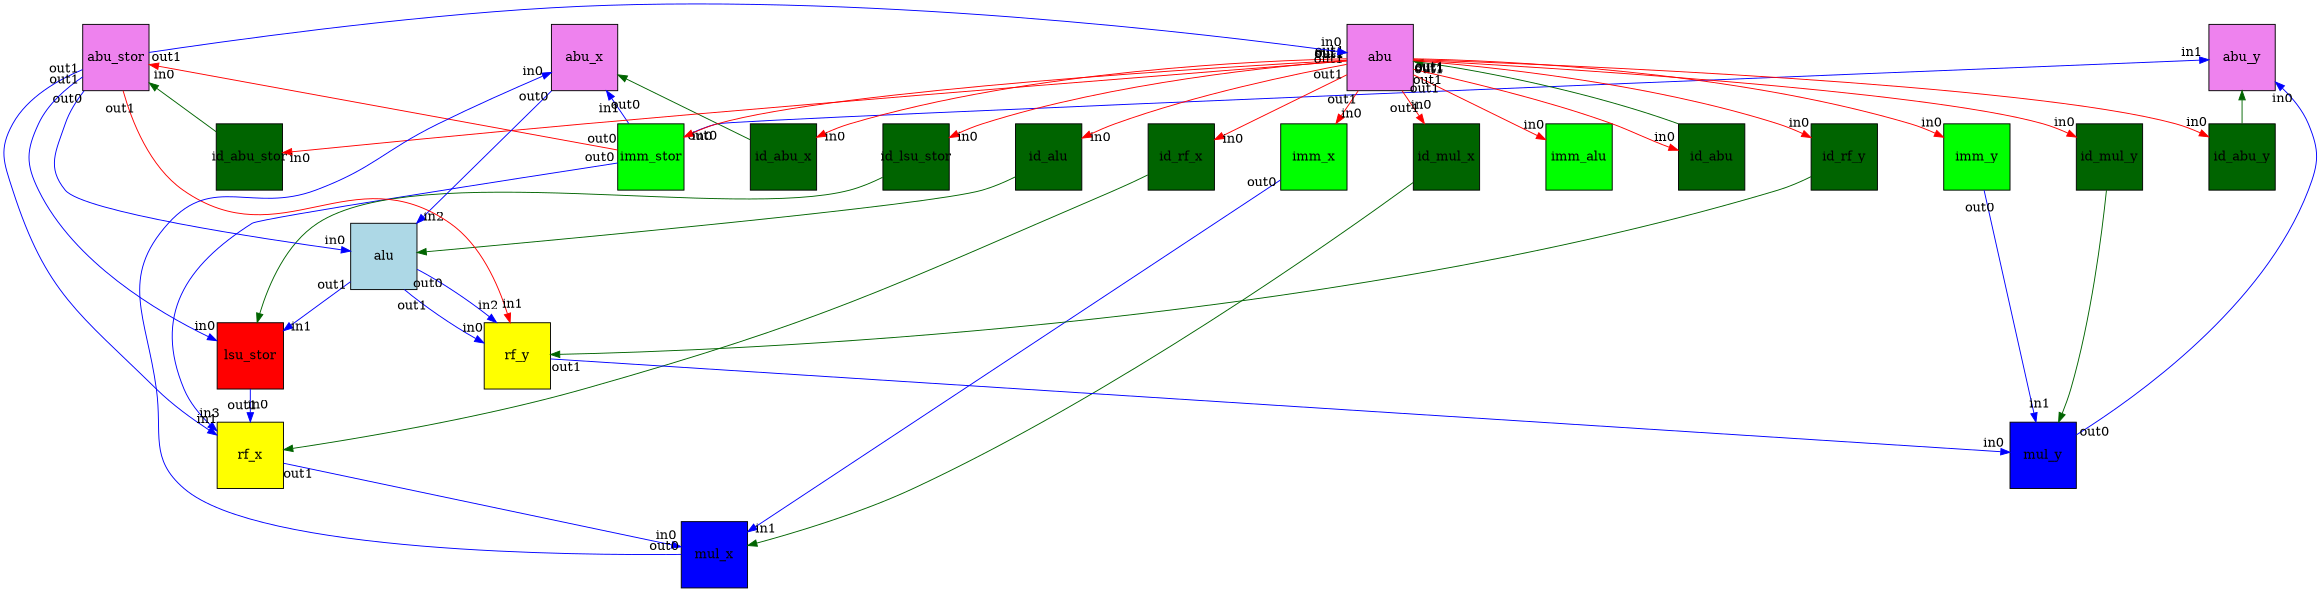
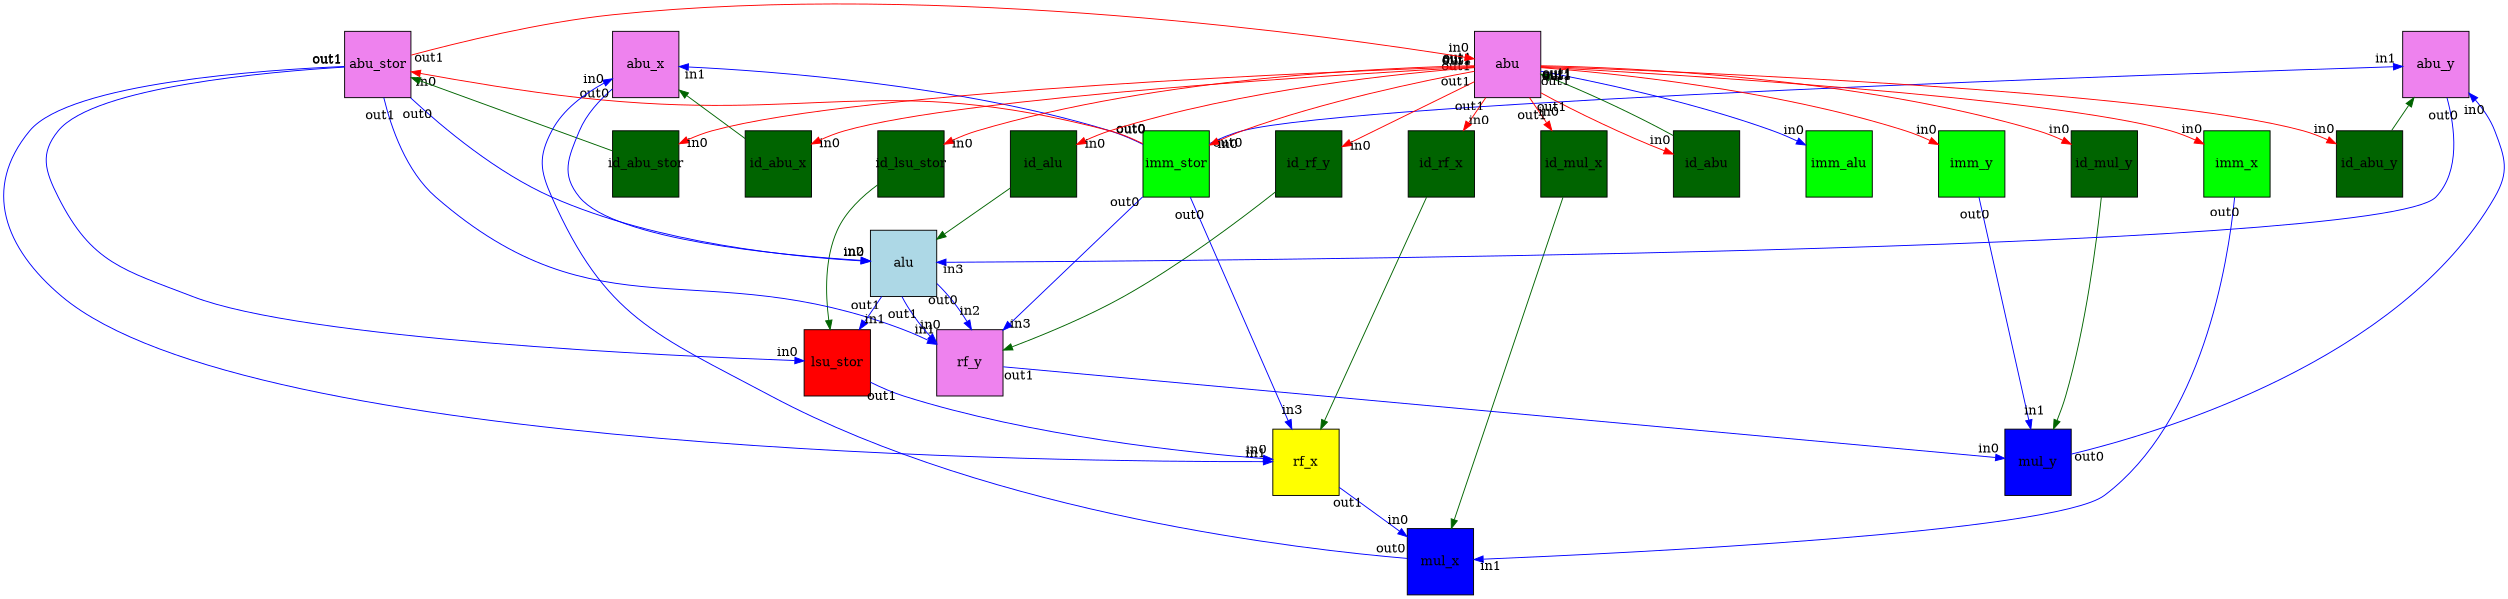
(743, 5) -> (937, 6)
(1475, 105) -> (1677, 102)
(262, 214) -> (617, 283)
none -> (1745, 250)
none -> (1083, 254)
(517, 356) -> (970, 363)
